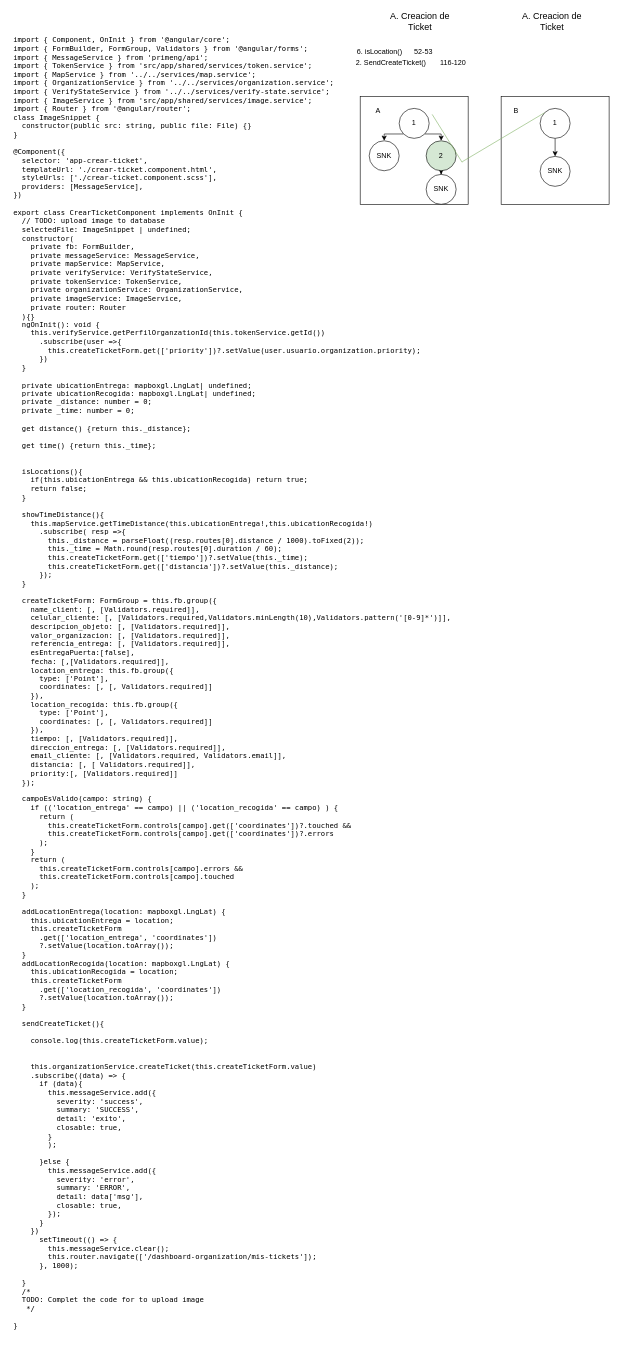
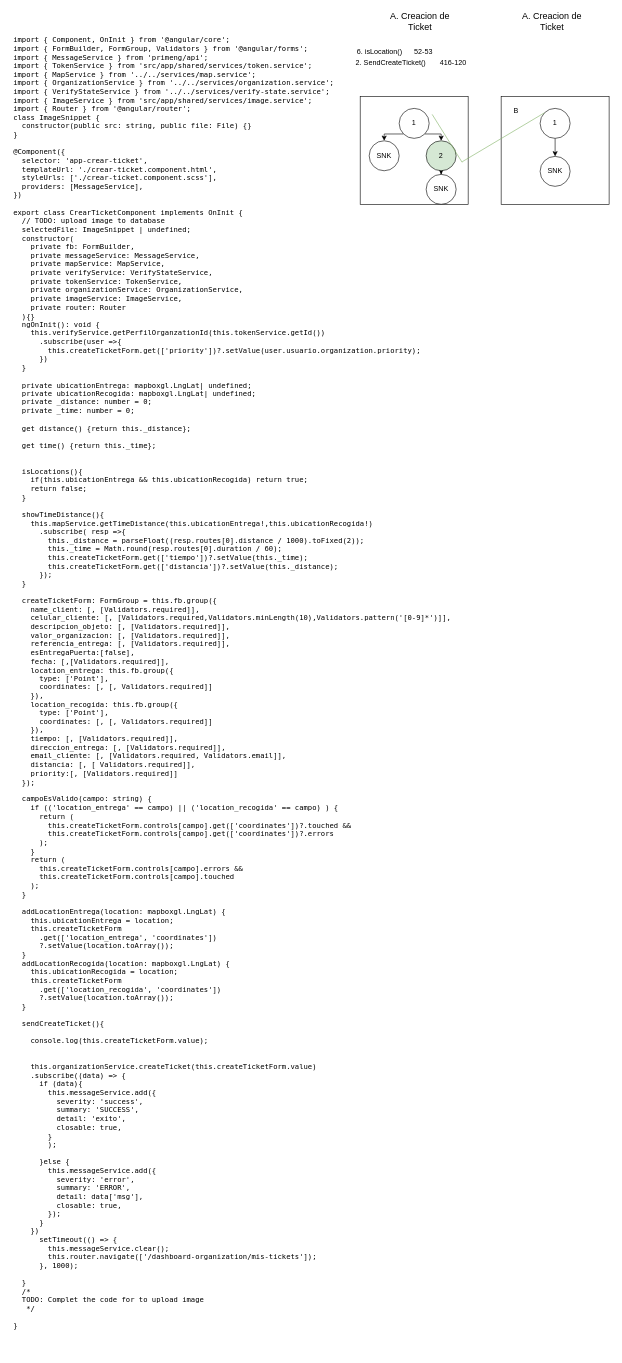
(411, 63) -> (411, 63)
(378, 111) -> none
